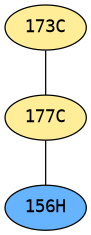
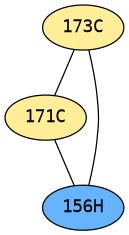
(46, 118) -> (46, 118)
none -> (99, 118)
